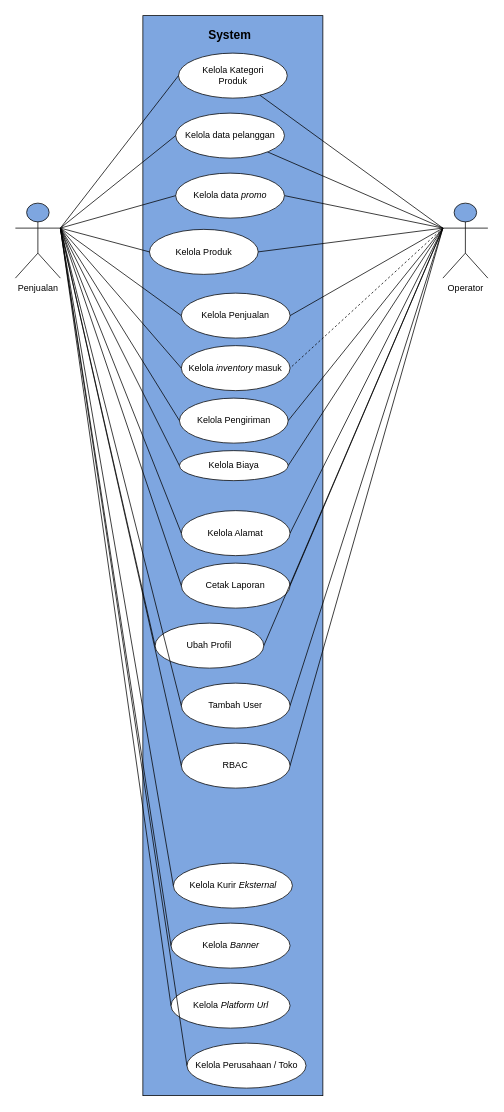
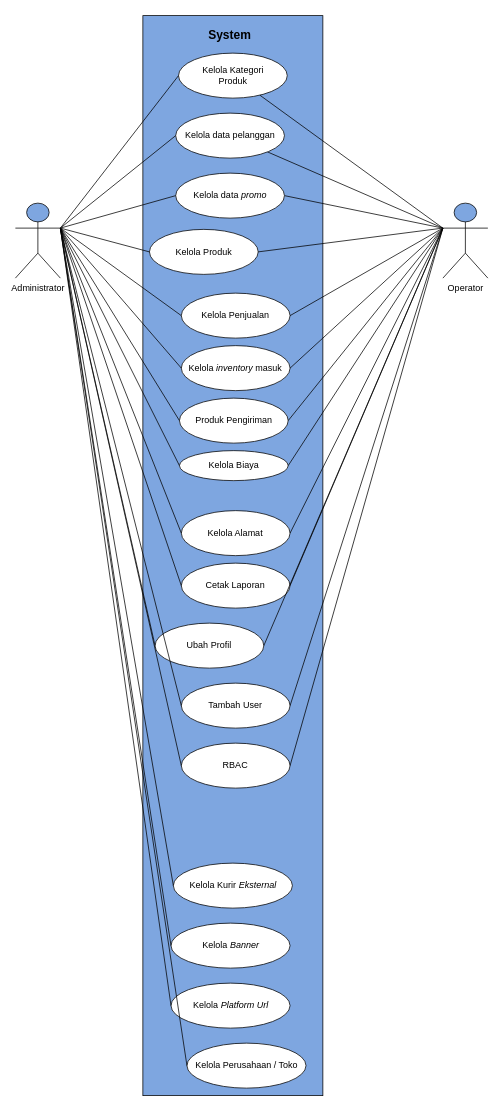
(38, 289) -> (38, 289)
(360, 304) -> (360, 304)
(234, 420) -> (234, 420)
